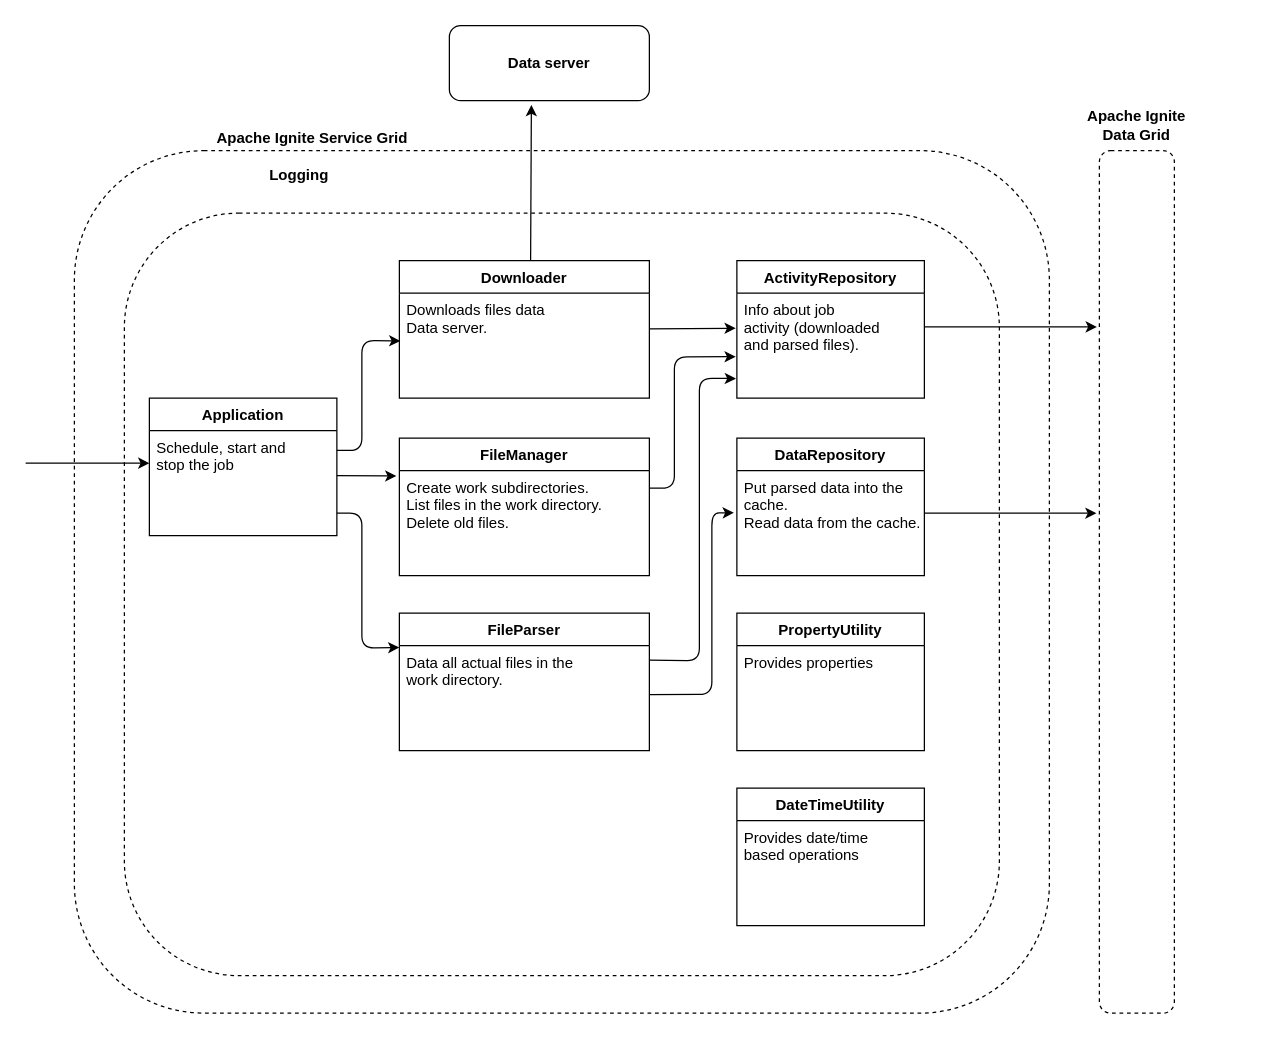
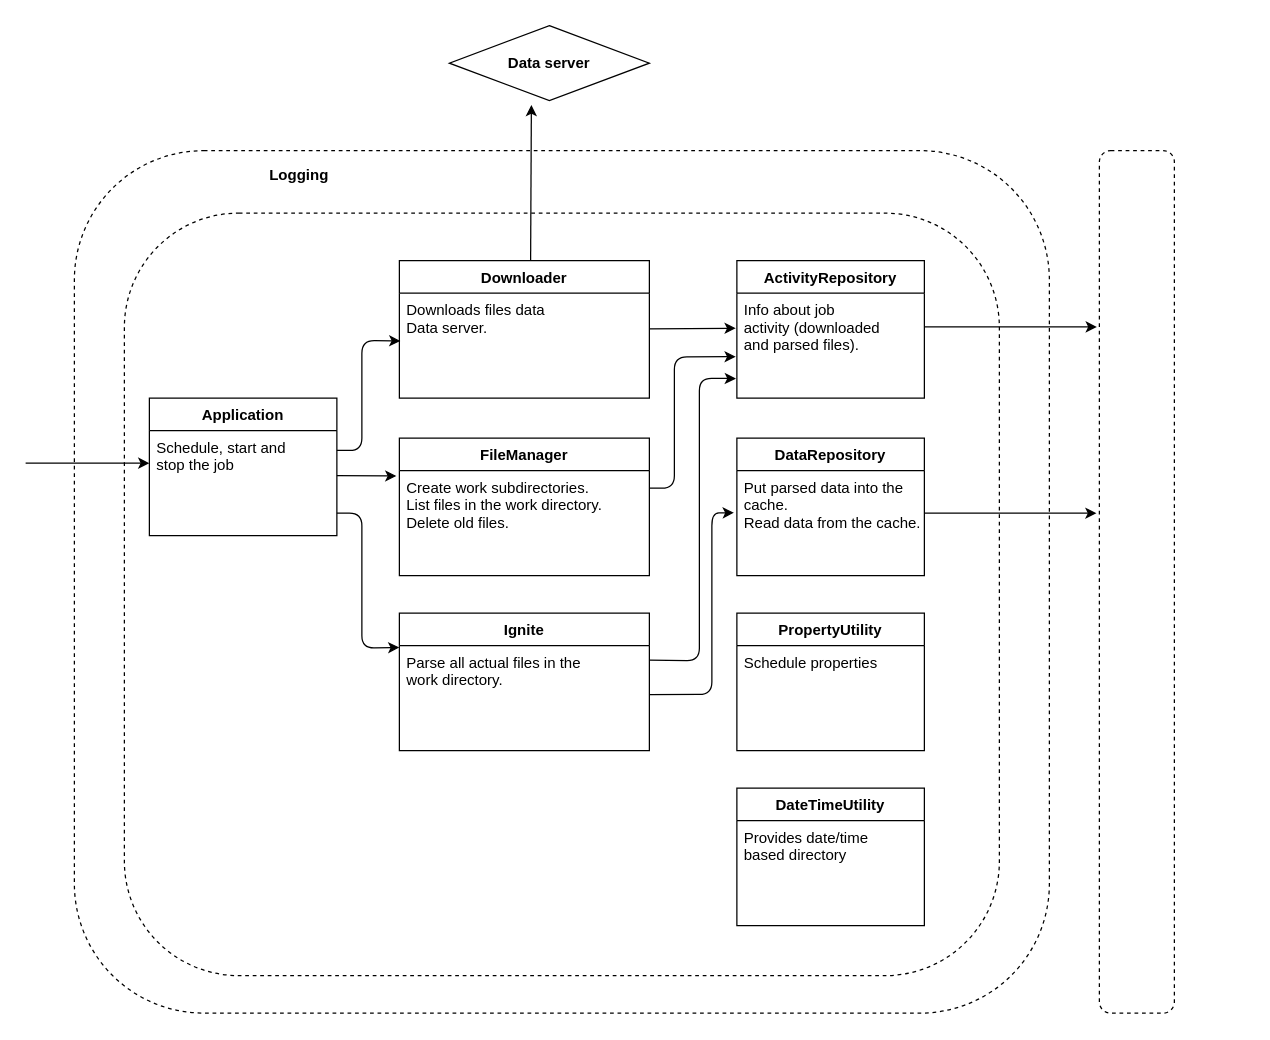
(549, 63) -> (549, 63)
(1137, 126) -> none
(312, 138) -> none
(524, 630) -> (524, 630)
(502, 663) -> (507, 663)
(818, 663) -> (818, 663)
(814, 838) -> (814, 838)
